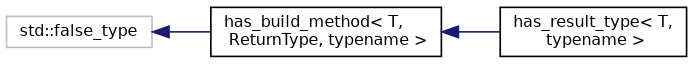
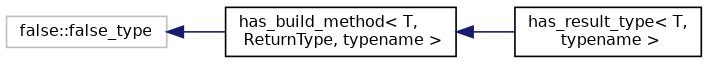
(79, 32) -> (87, 32)
